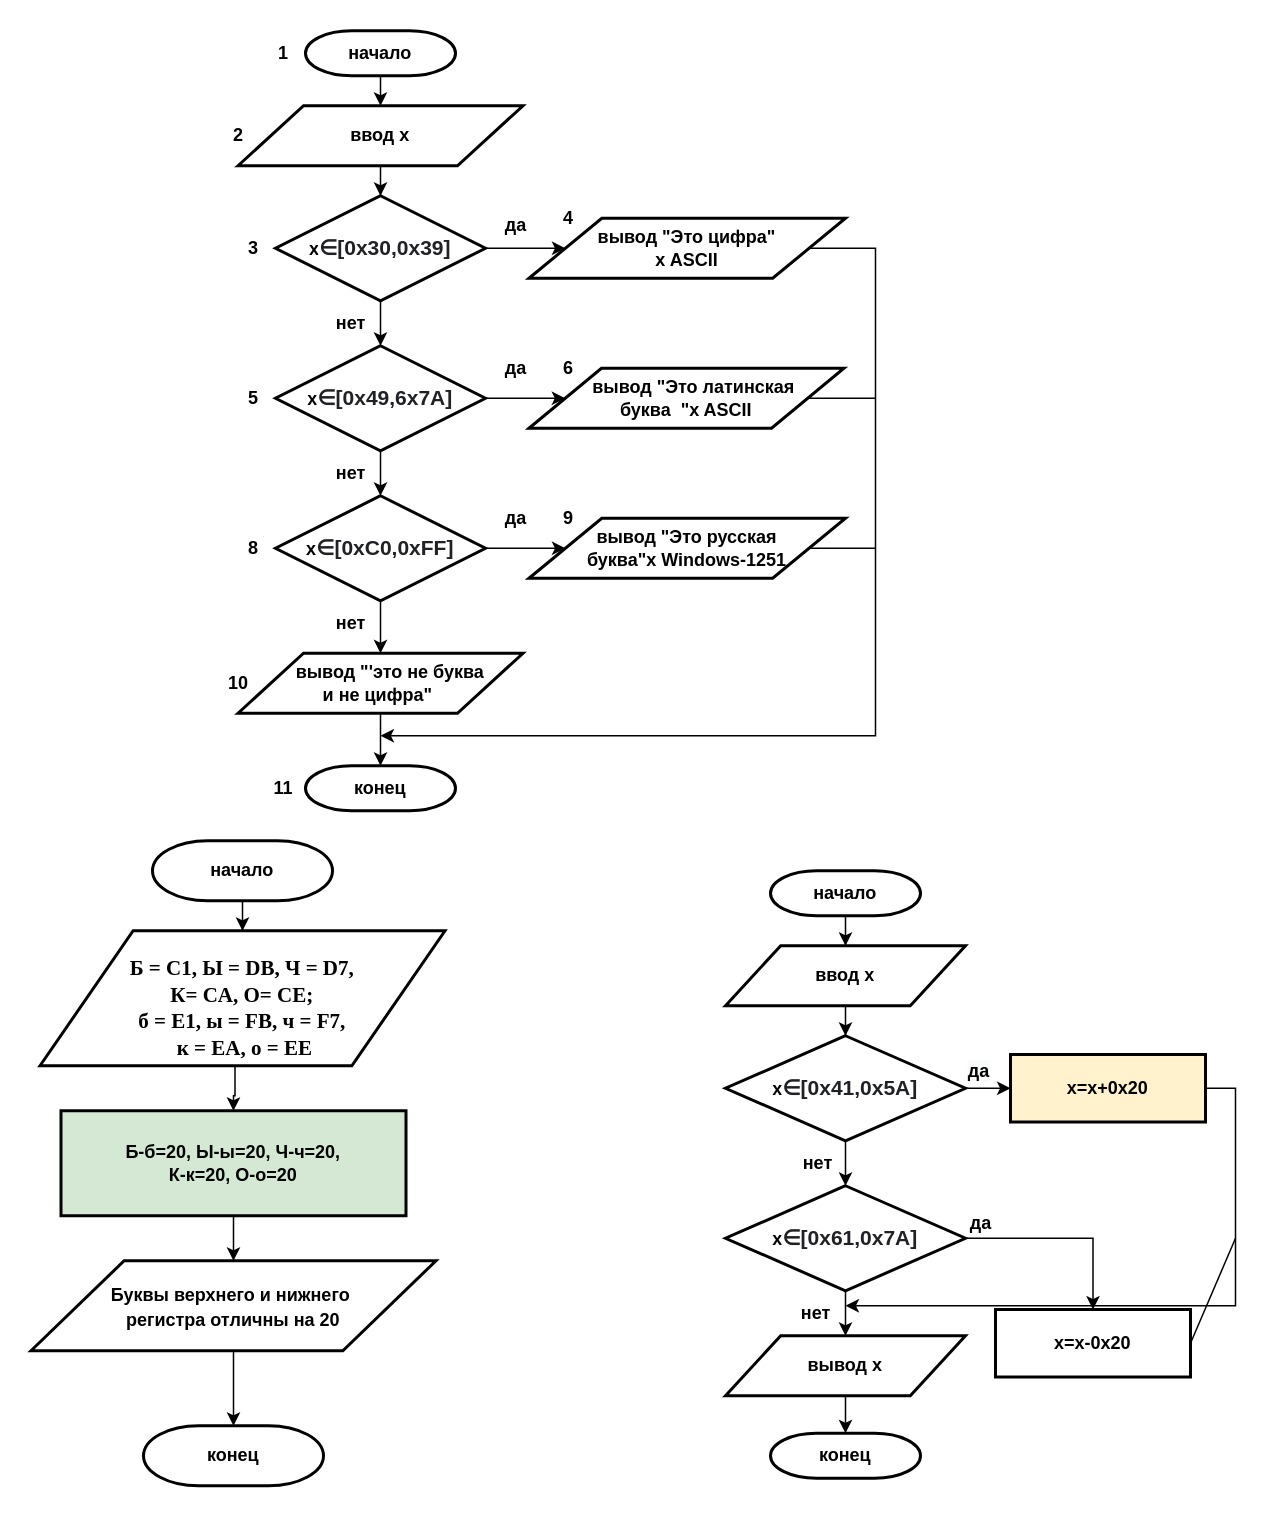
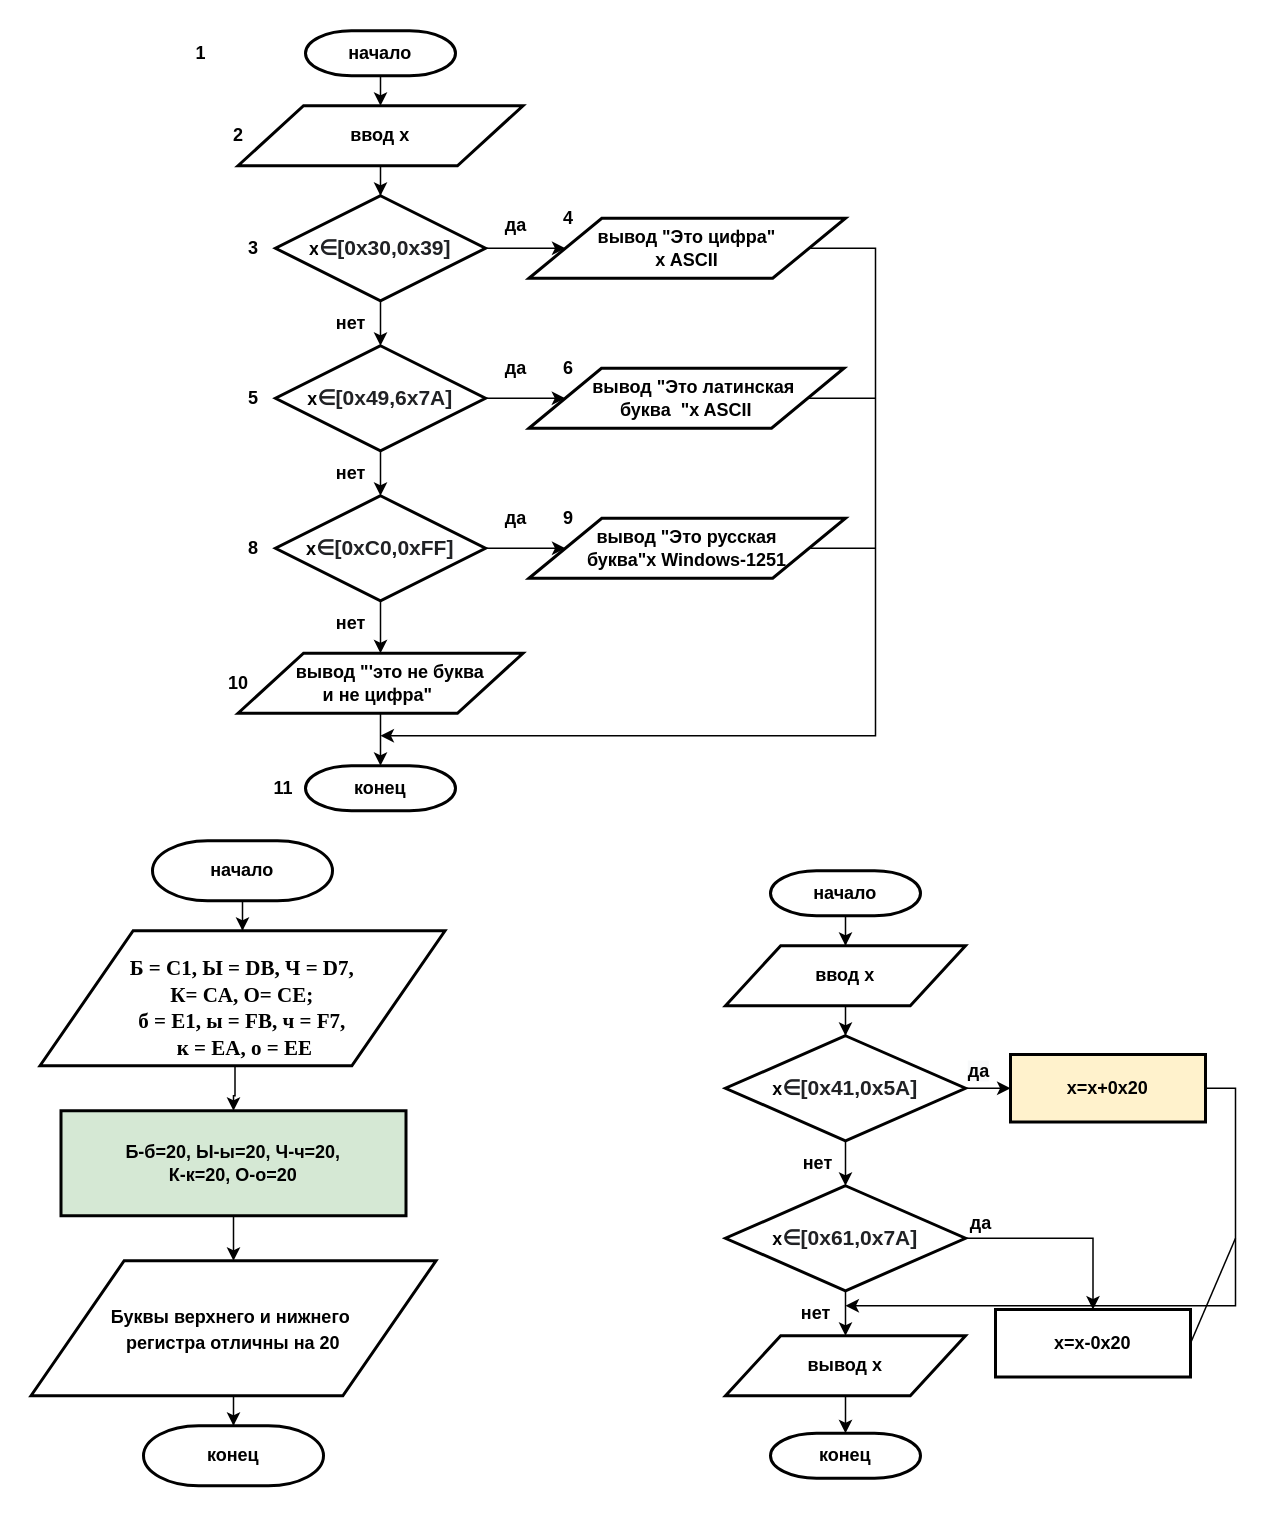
(283, 53) -> (200, 53)
(233, 1306) -> (233, 1328)
